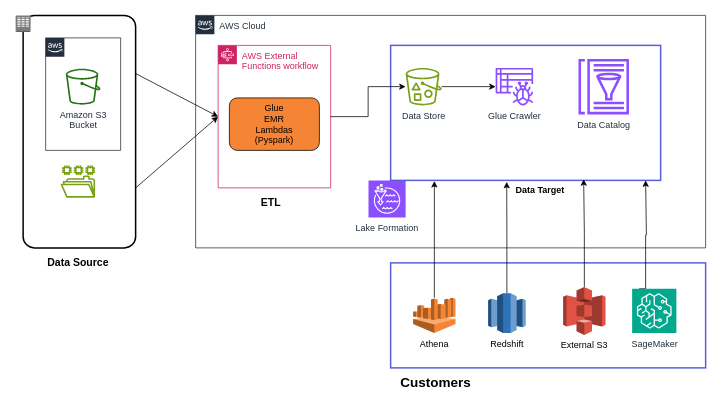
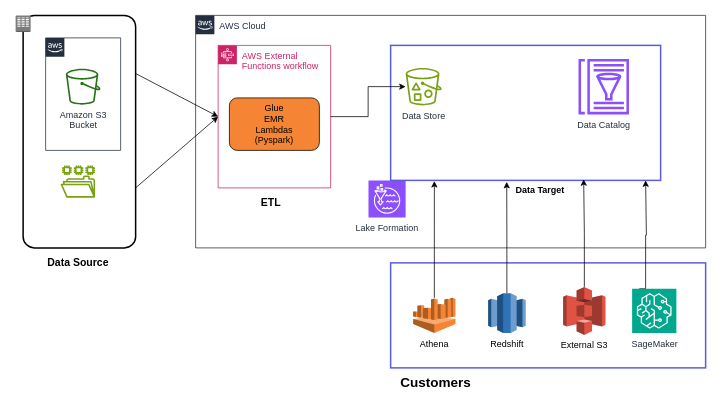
(466, 87) -> none
(514, 87) -> none
